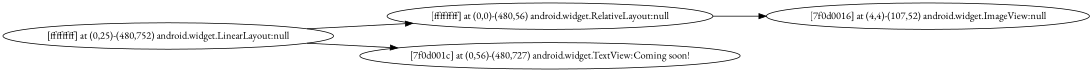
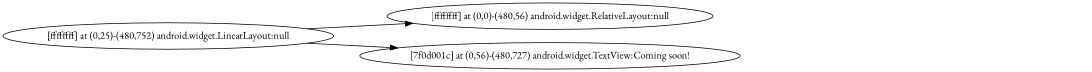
(928, 16) -> none
